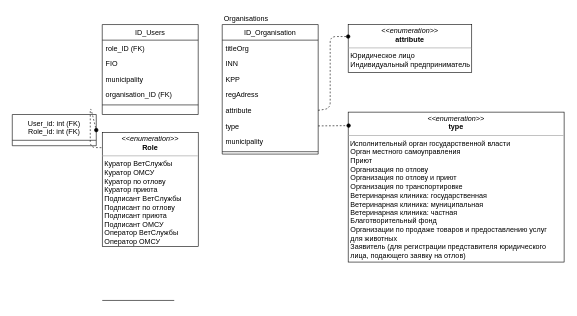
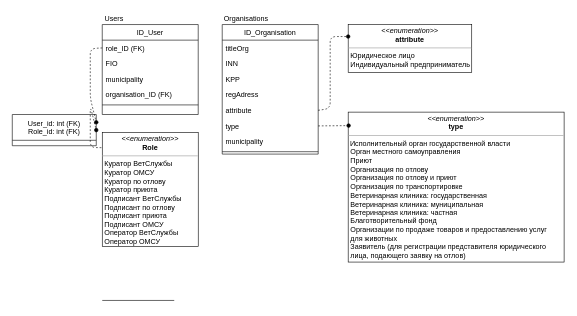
none -> (114, 18)
(150, 32) -> (150, 32)
none -> (90, 76)
